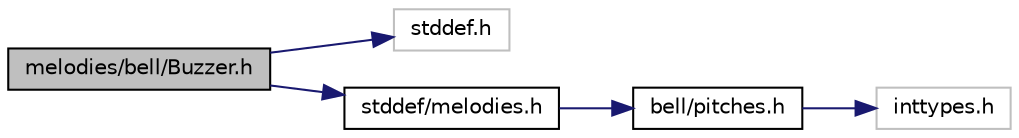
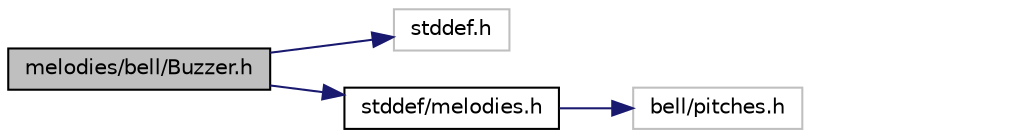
(718, 108) -> (718, 108)
(944, 108) -> none
